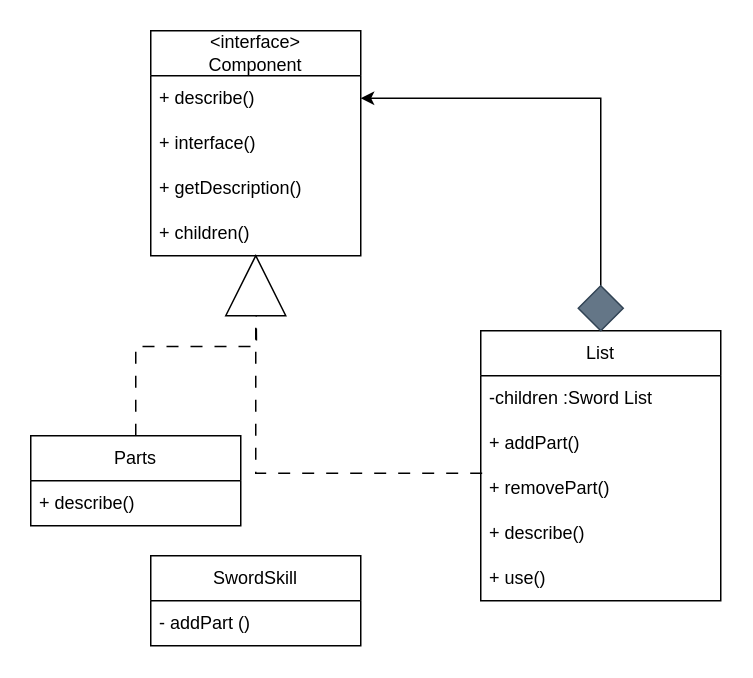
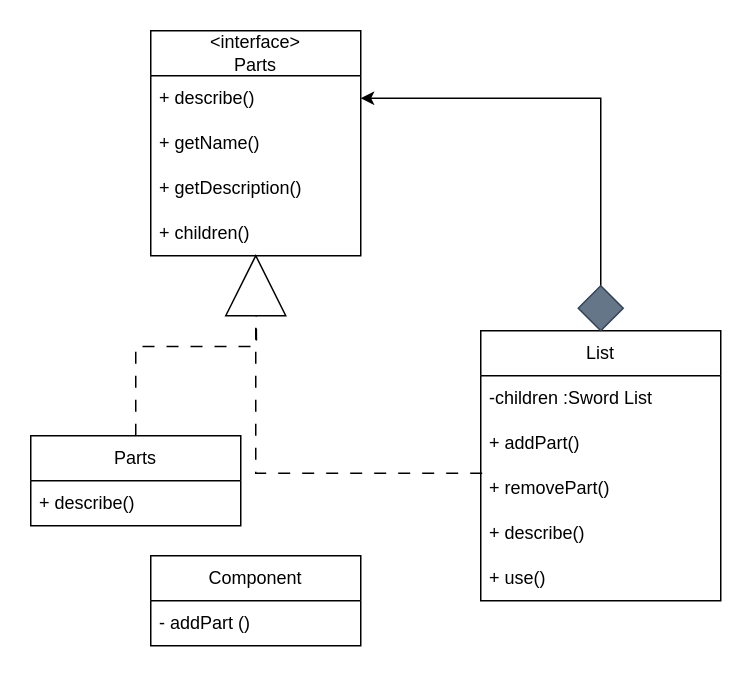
(256, 53) -> (256, 53)
(221, 143) -> (213, 143)
(256, 578) -> (256, 578)
